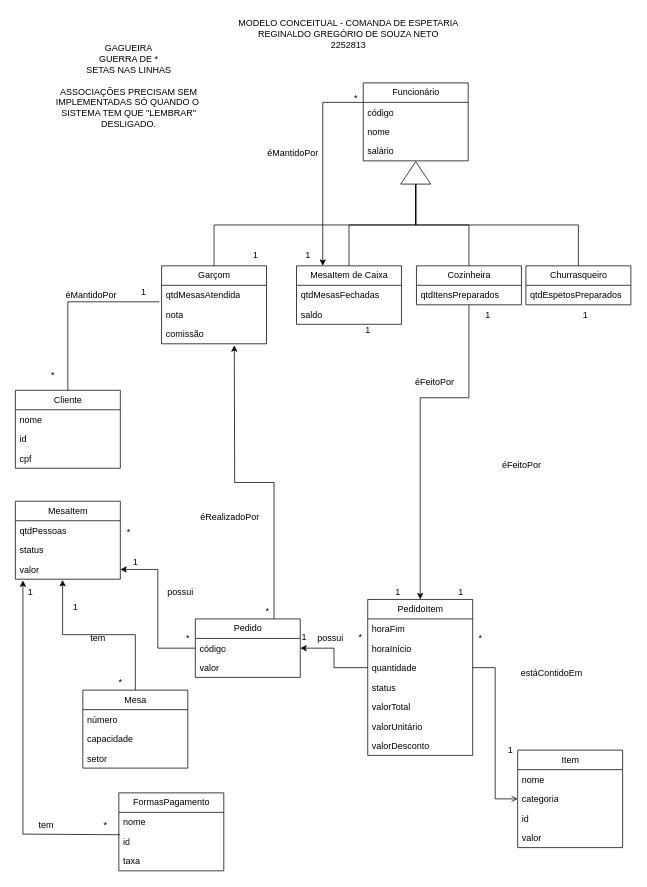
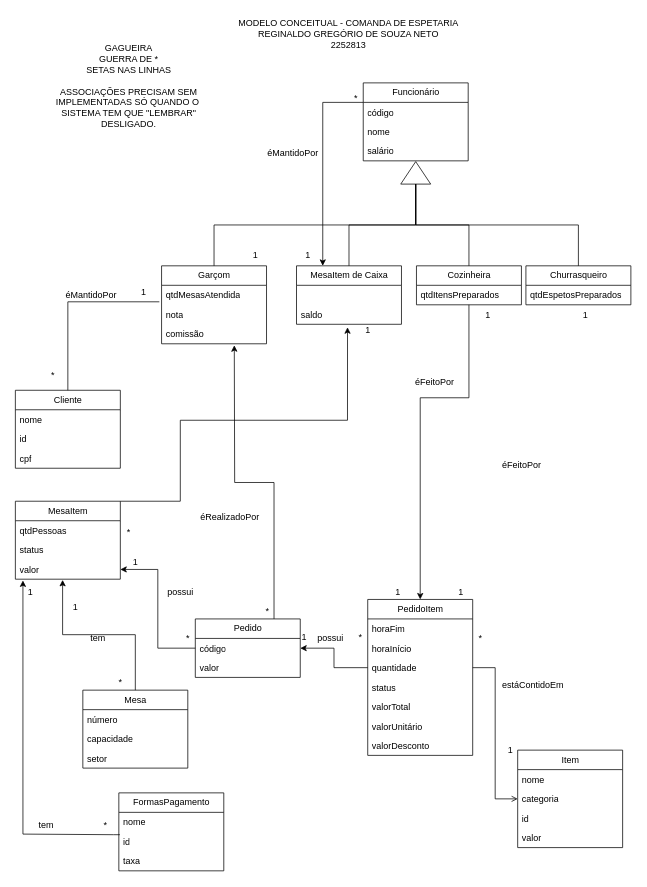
(349, 295) -> none
none -> (238, 420)
(552, 674) -> (533, 685)
